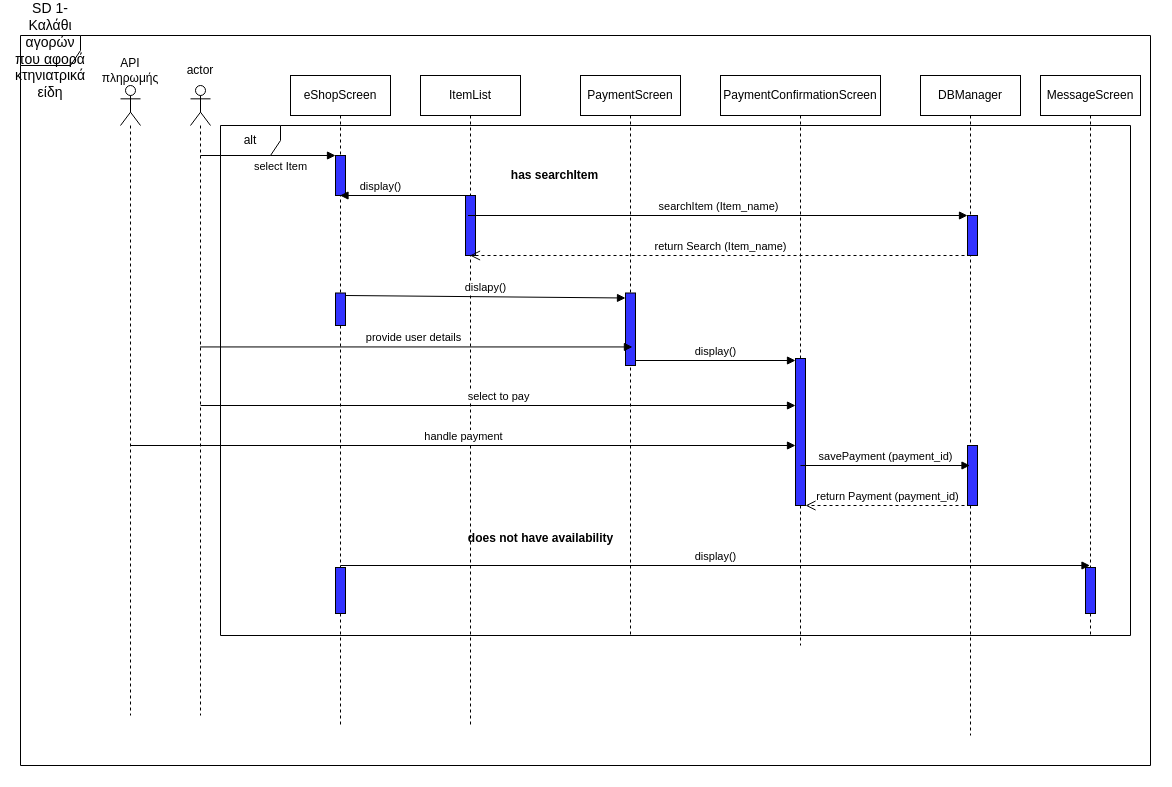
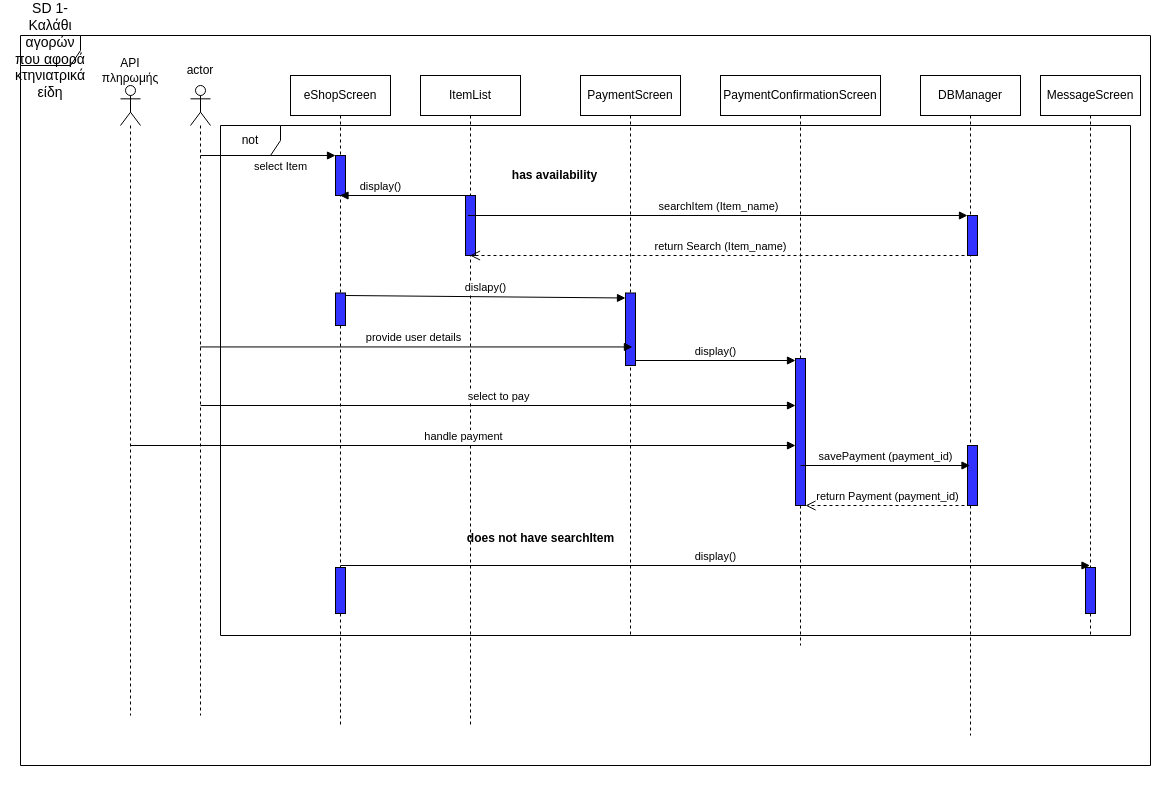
(251, 141) -> (251, 141)
(555, 176) -> (555, 176)
(541, 539) -> (541, 539)
